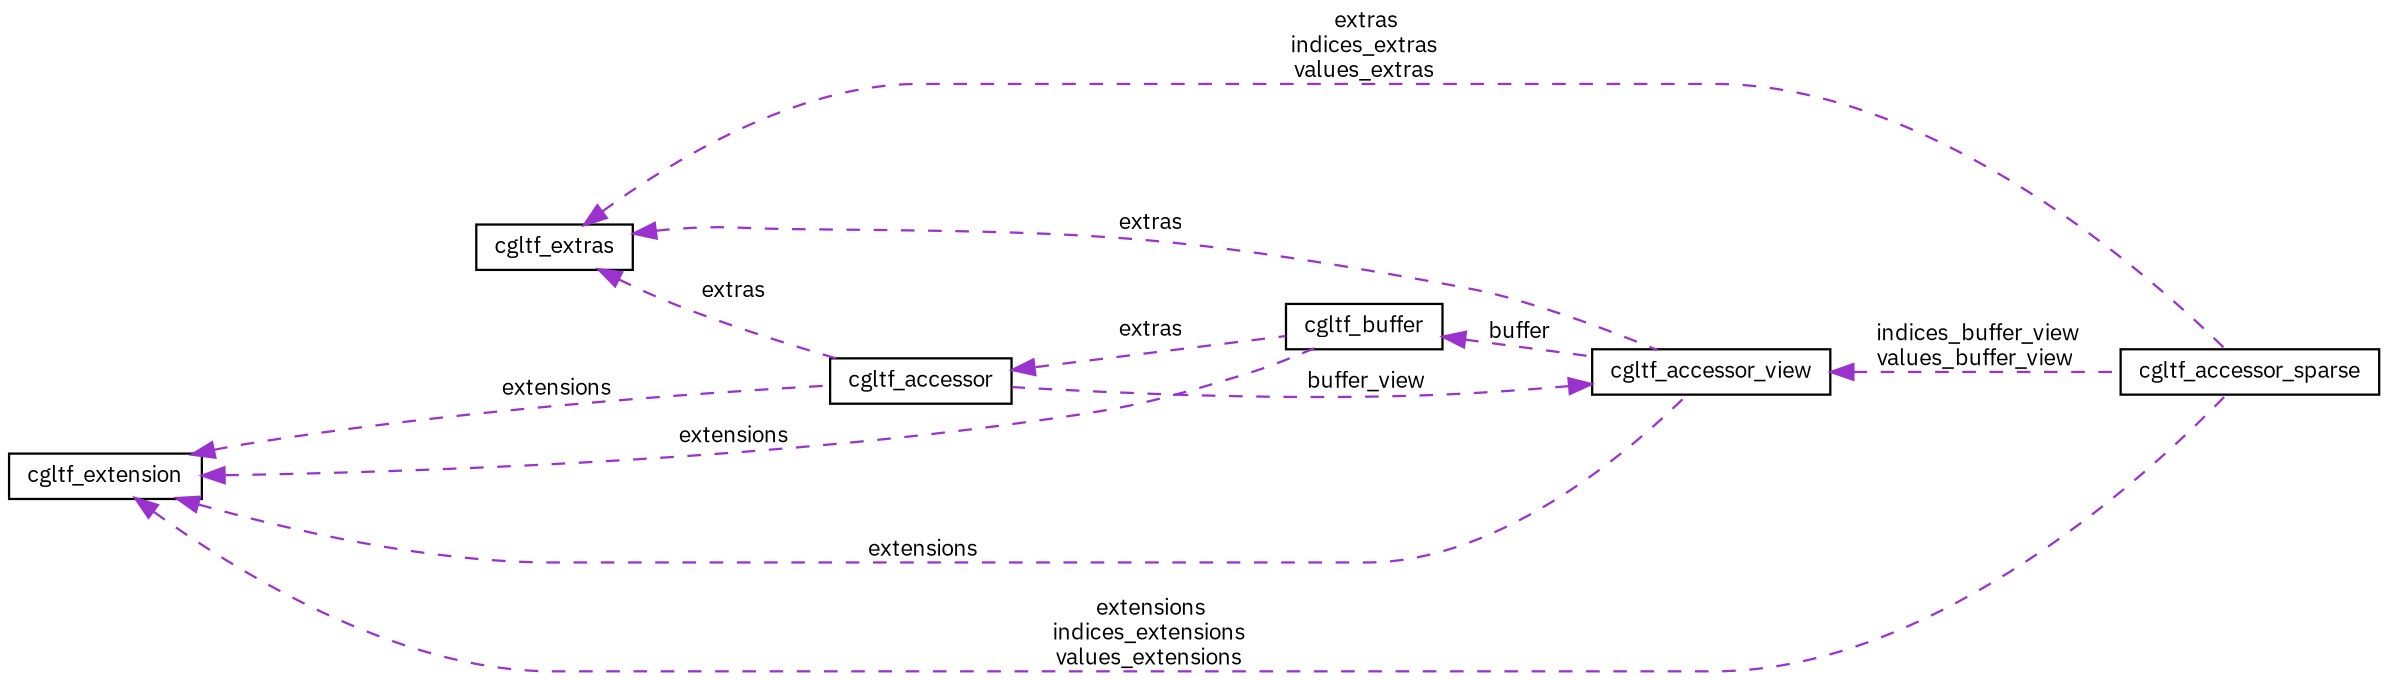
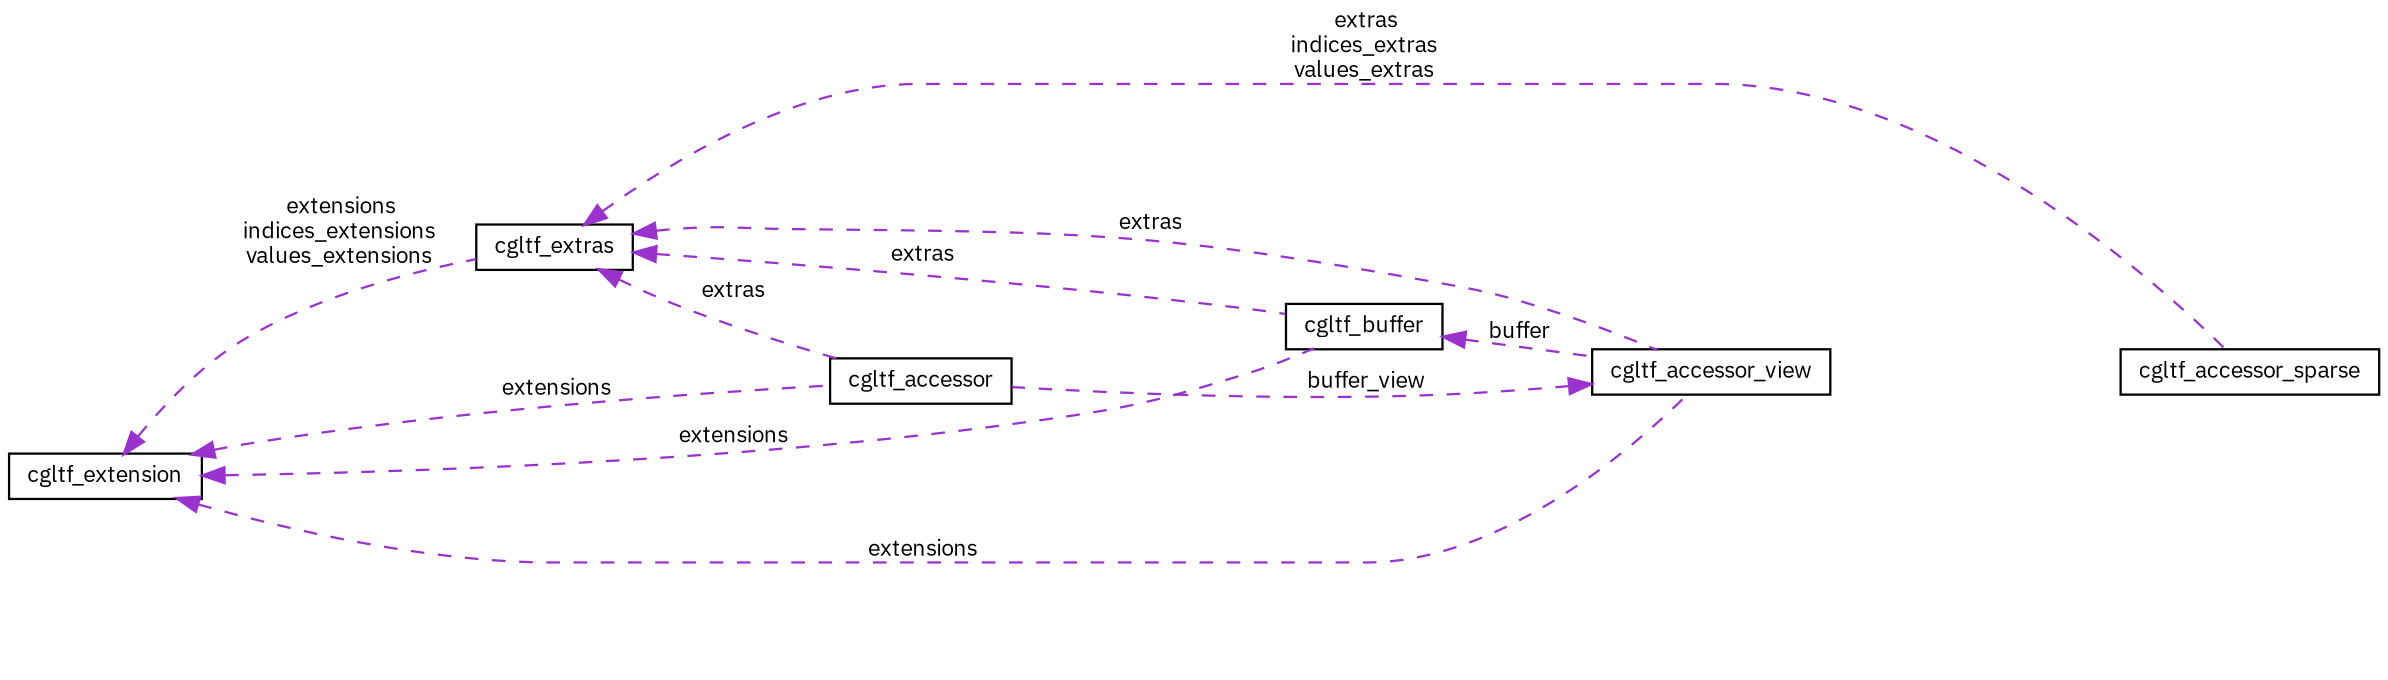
(1161, 352) -> (971, 280)
(1987, 372) -> none
(1214, 671) -> (290, 316)
